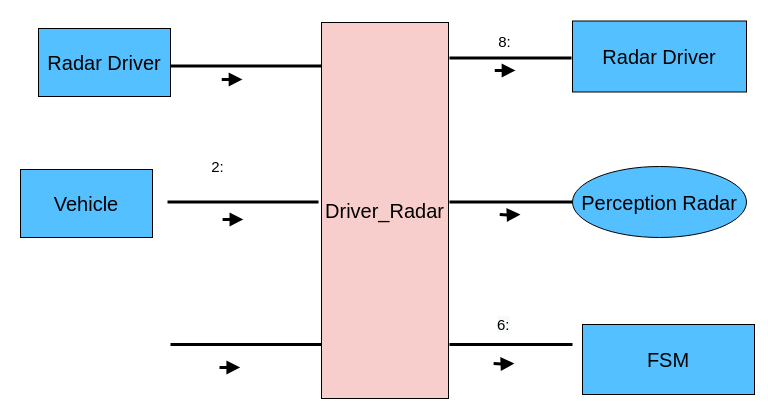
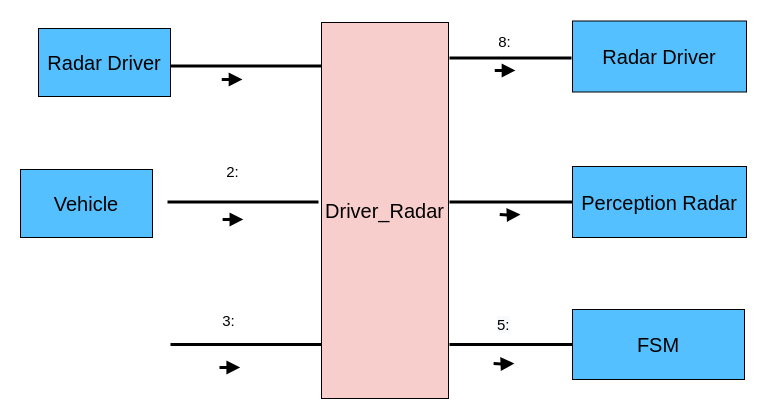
(217, 165) -> (232, 170)
(660, 202) -> (660, 202)
none -> (228, 319)
(504, 326) -> (504, 326)
(669, 360) -> (659, 345)
